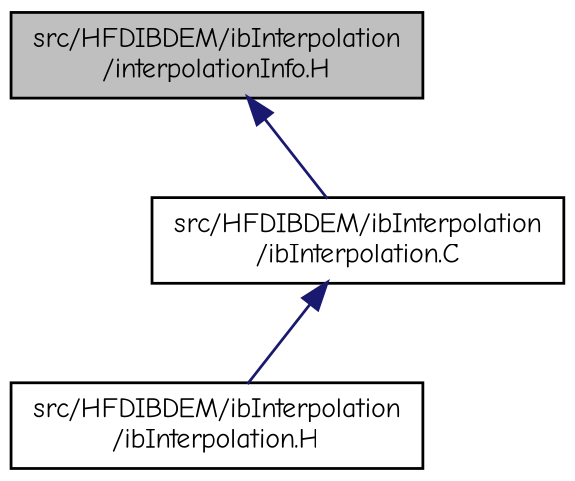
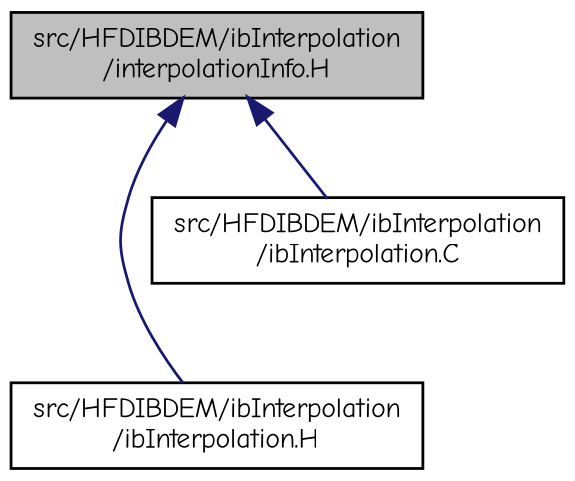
(279, 344) -> (122, 255)
